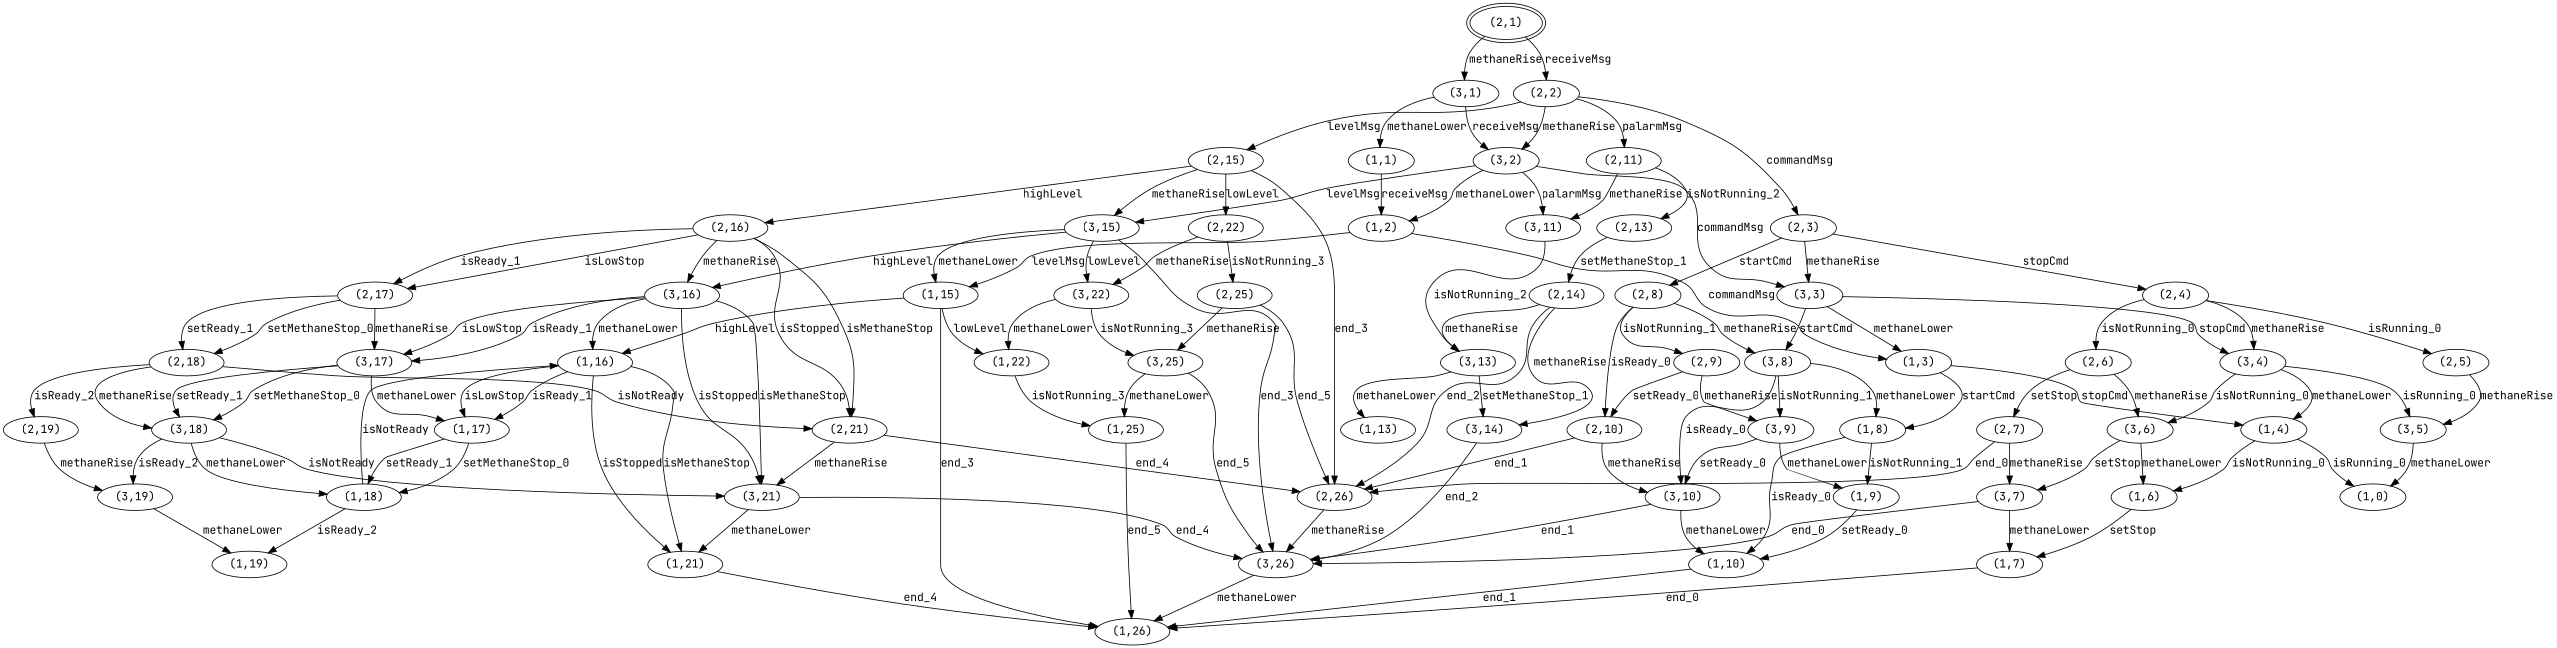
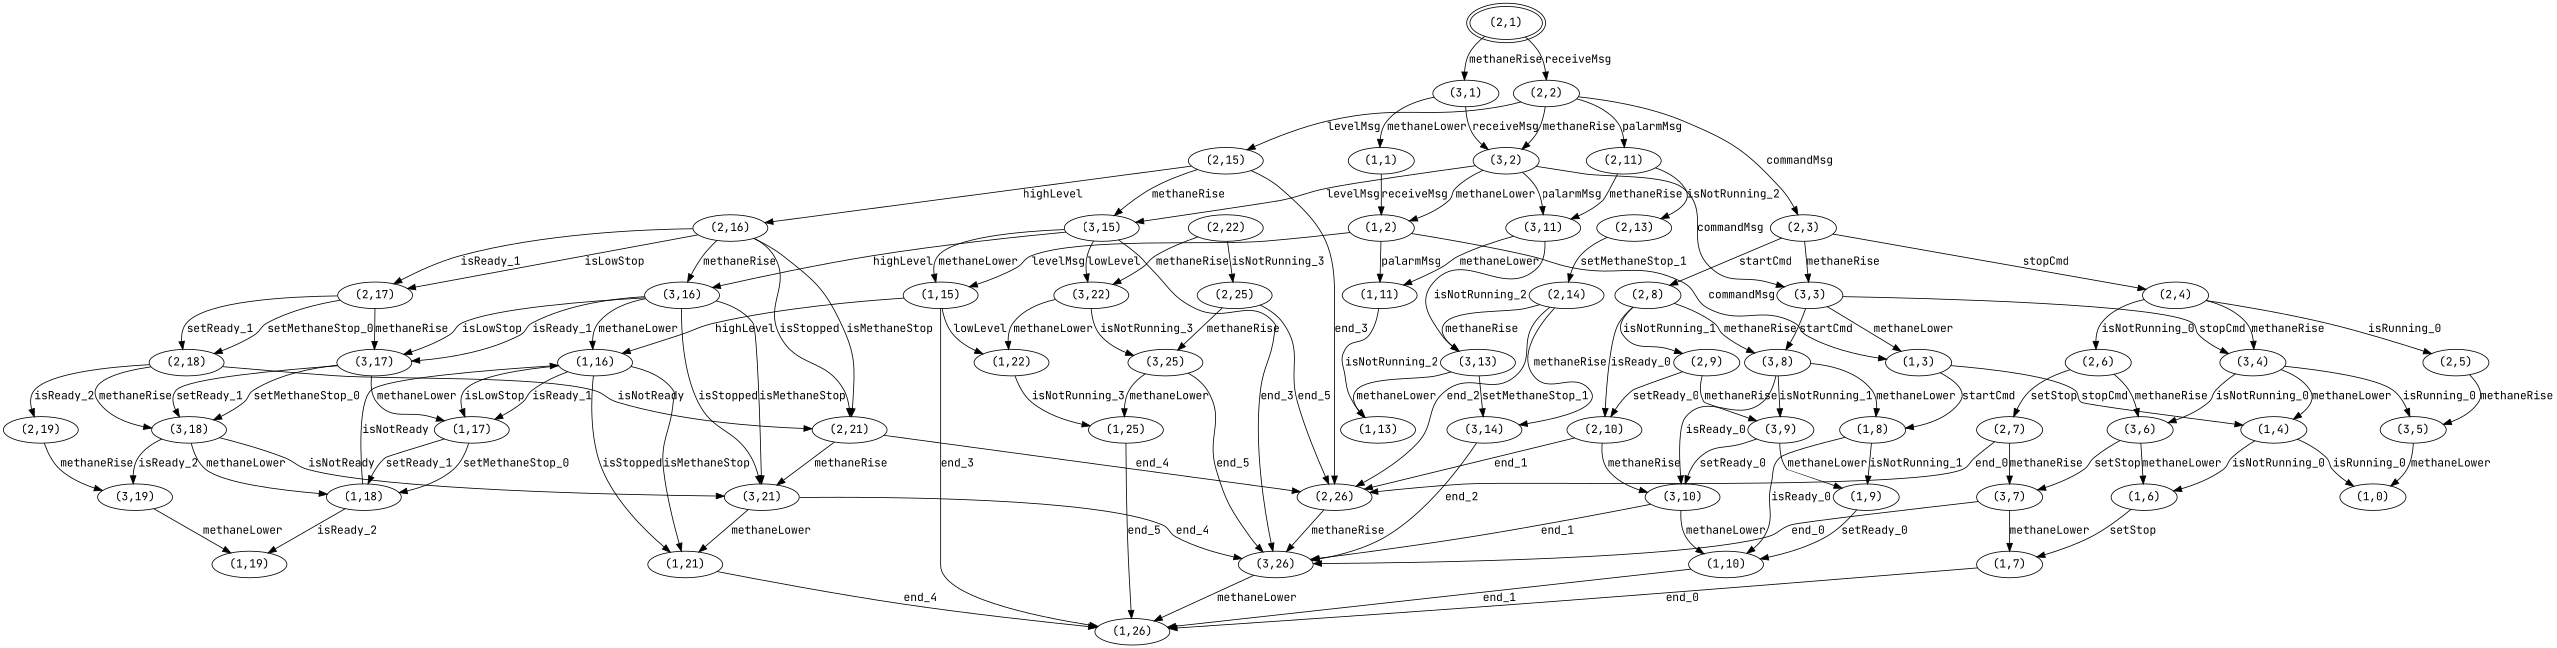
(1226, 190) -> none
none -> (1380, 295)
